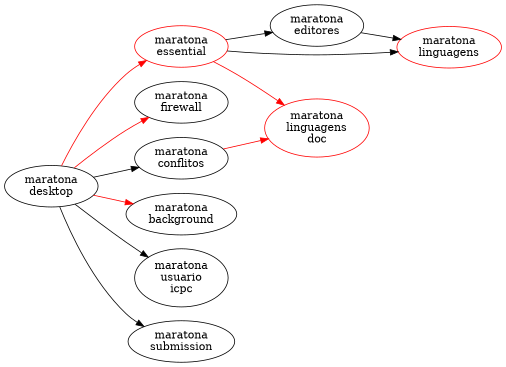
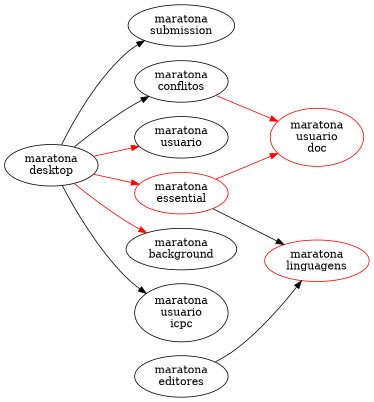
(245, 37) -> none
(181, 102) -> (181, 137)
(317, 128) -> (317, 137)
